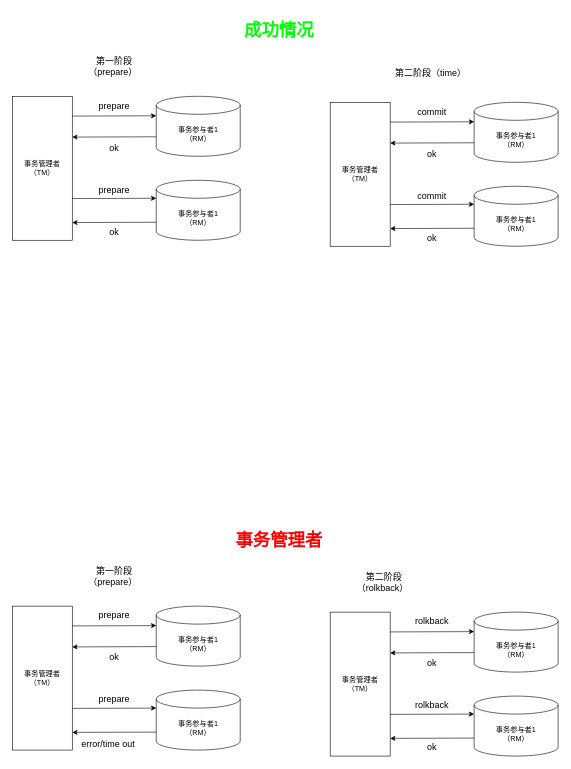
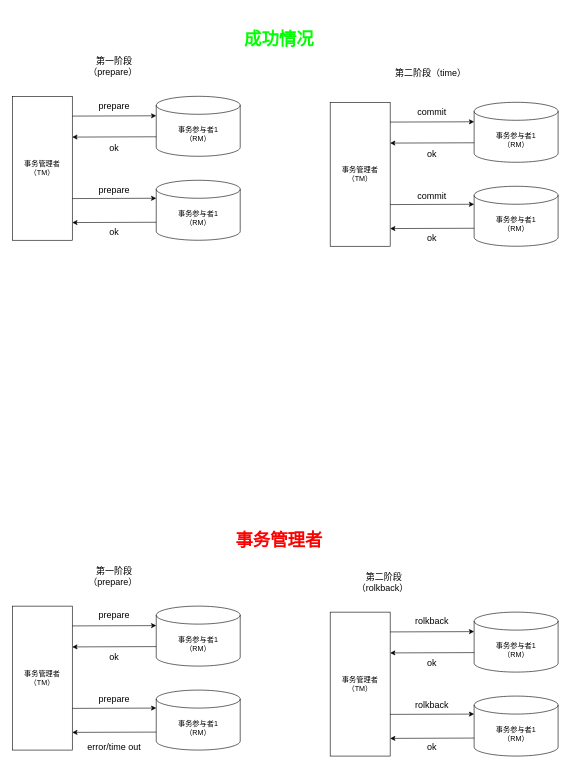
(279, 30) -> (279, 39)
(108, 744) -> (114, 747)
